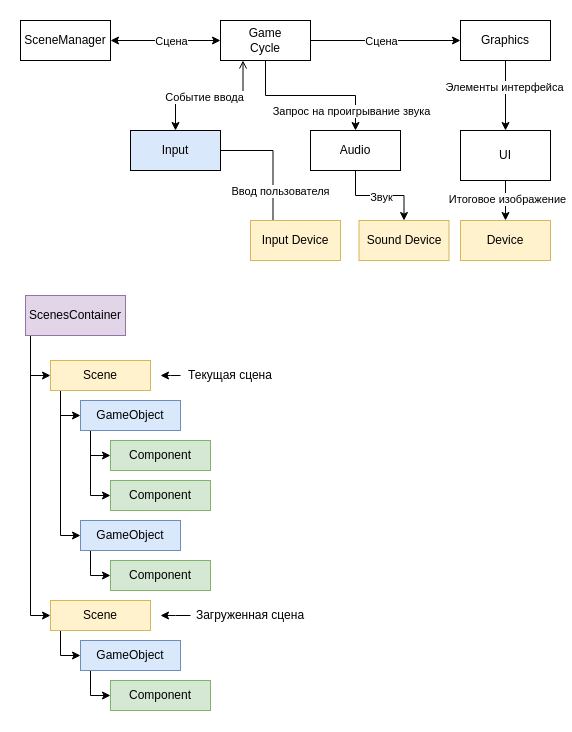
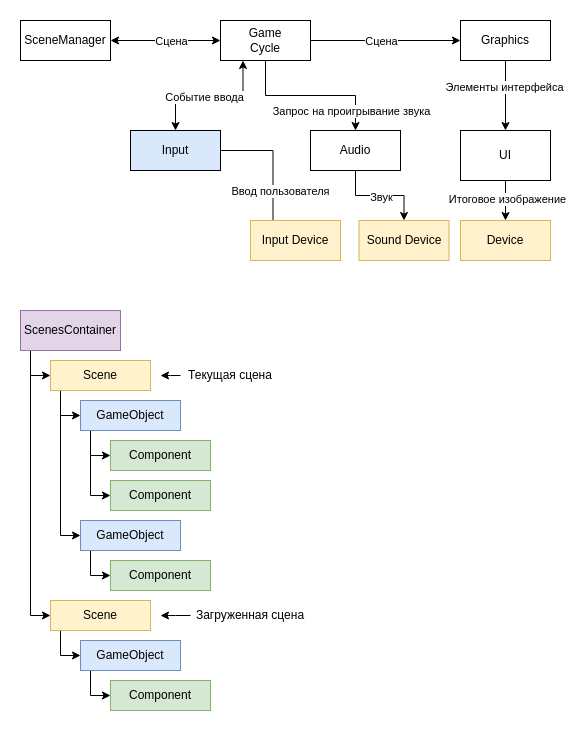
(243, 67) -> (243, 69)
(76, 316) -> (71, 331)
